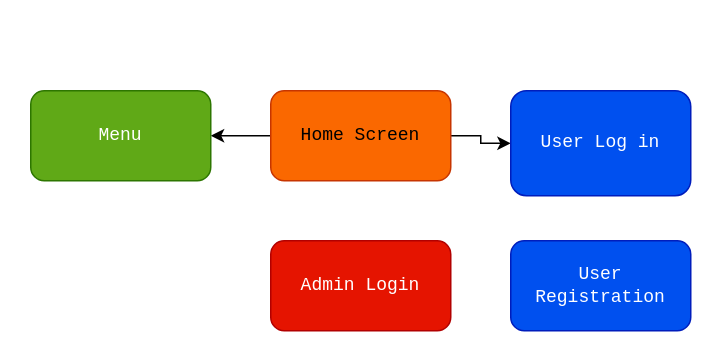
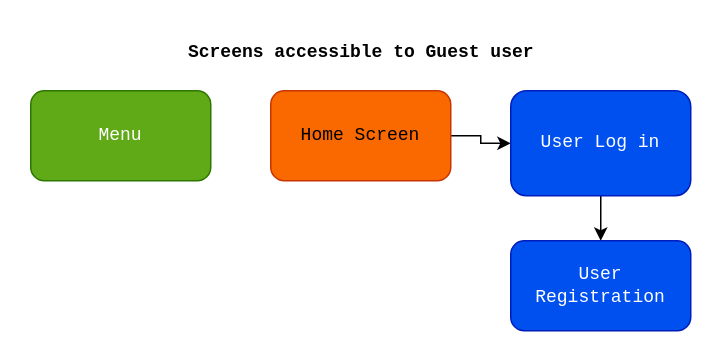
none -> (361, 53)
(246, 136) -> none
none -> (601, 224)
(361, 286) -> none
